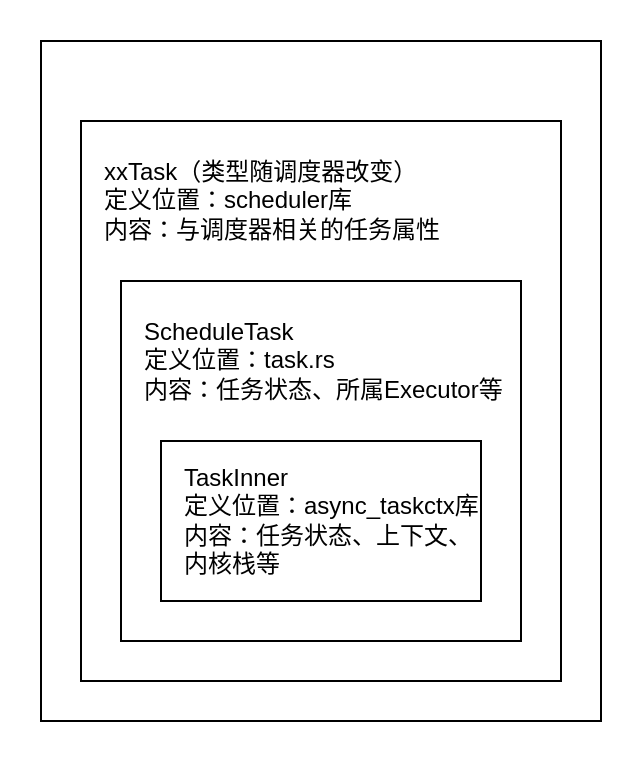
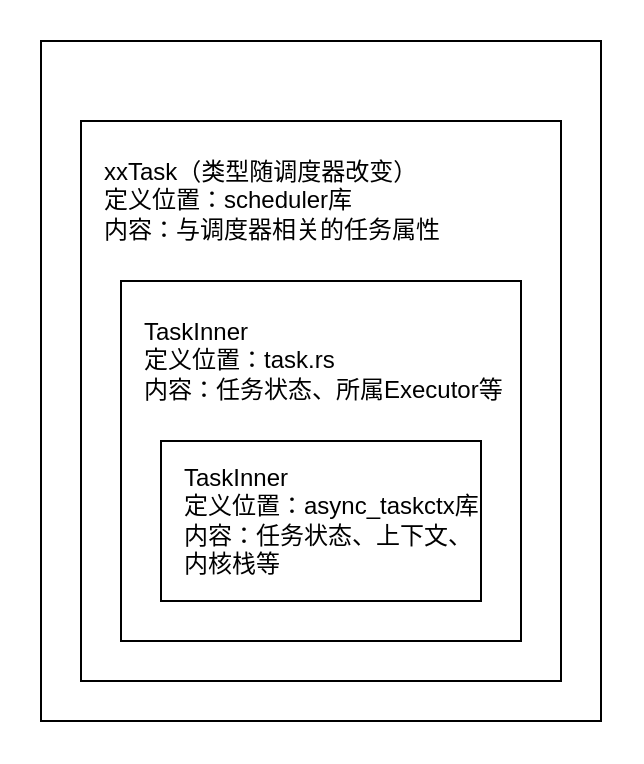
(331, 361) -> (331, 361)
